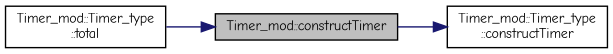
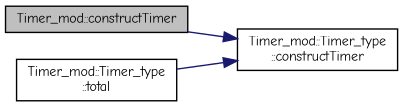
(184, 27) -> (200, 66)
